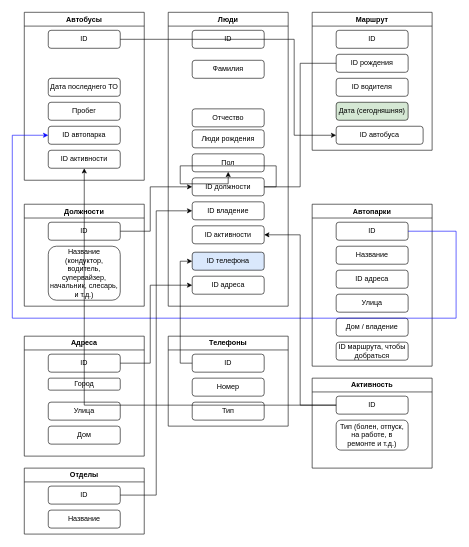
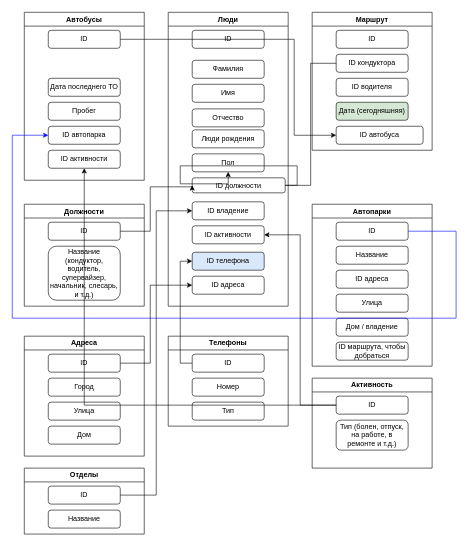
(372, 63) -> (372, 63)
none -> (228, 93)
(228, 187) -> (239, 185)
(84, 384) -> (84, 387)
